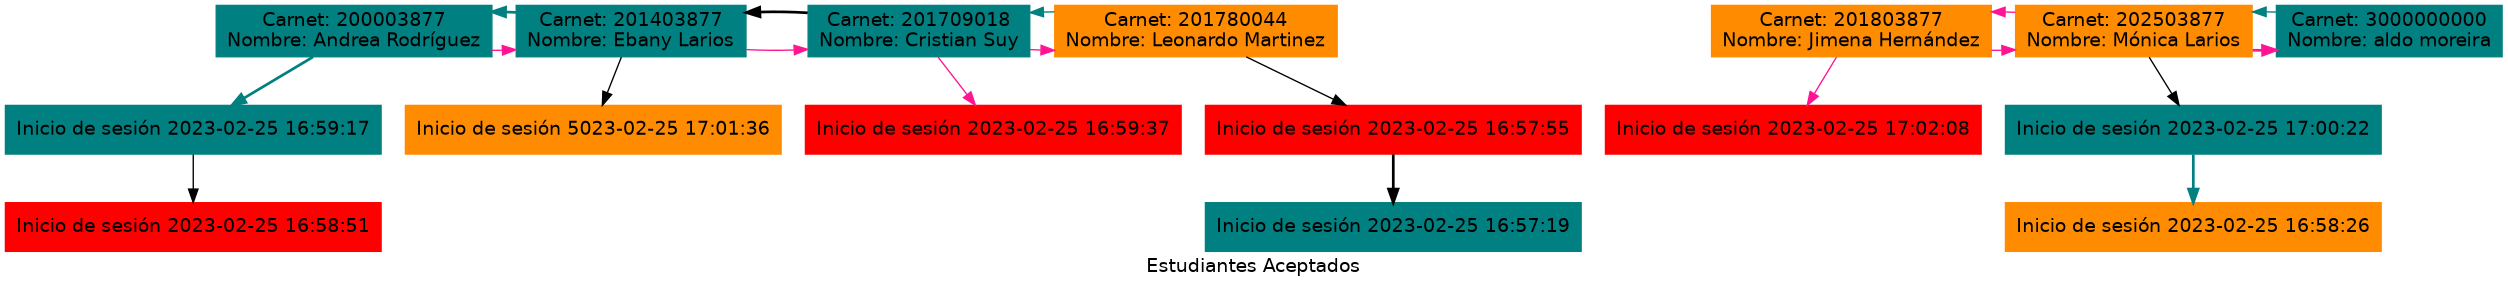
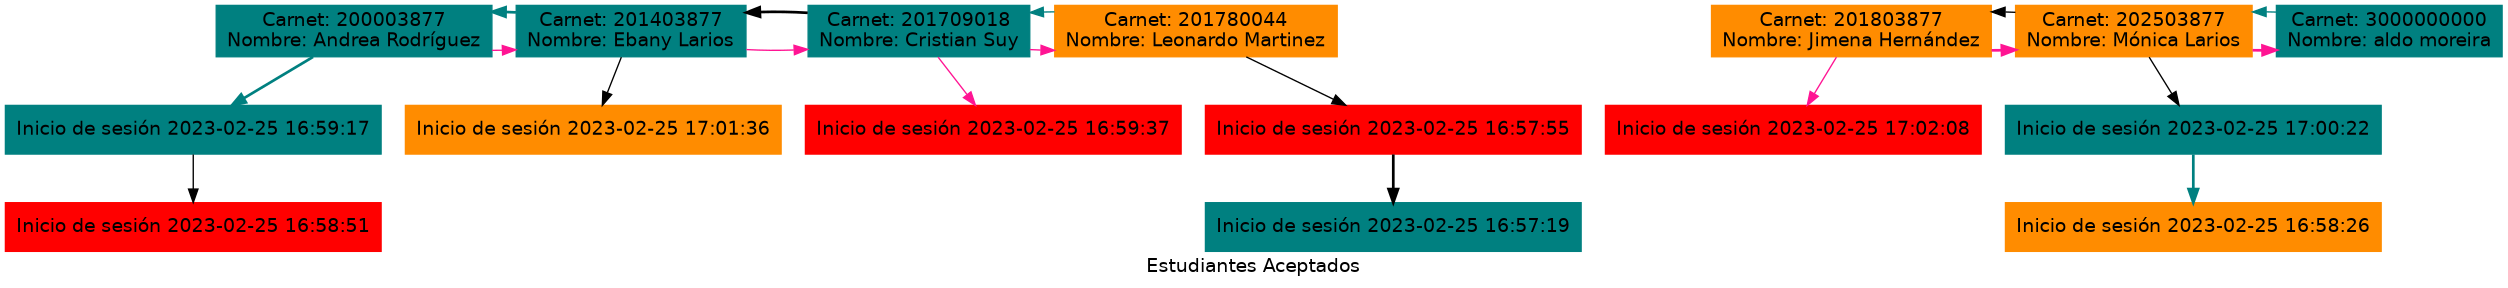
(2010, 12) -> (2010, 12)
(1997, 50) -> (1997, 50)
(593, 130) -> (593, 130)
